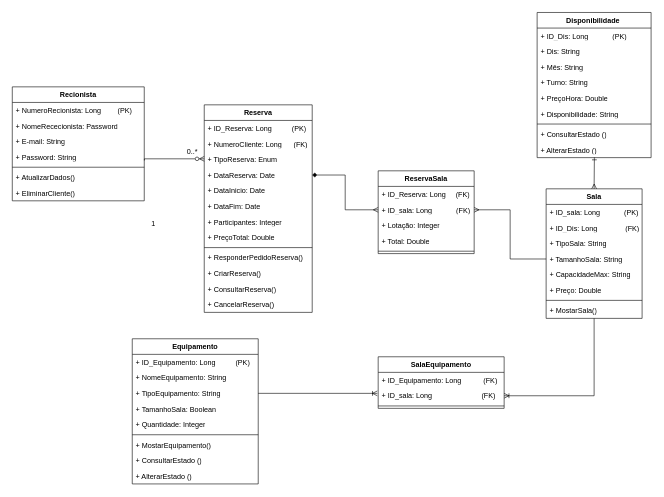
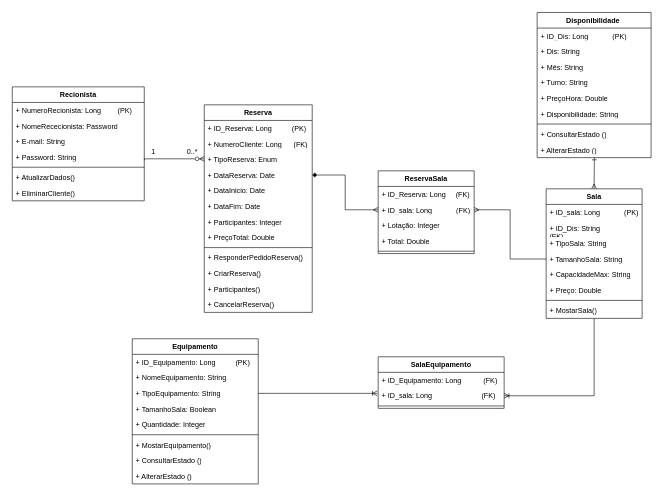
(153, 224) -> (153, 152)
(595, 233) -> (595, 233)
(246, 290) -> (239, 290)
